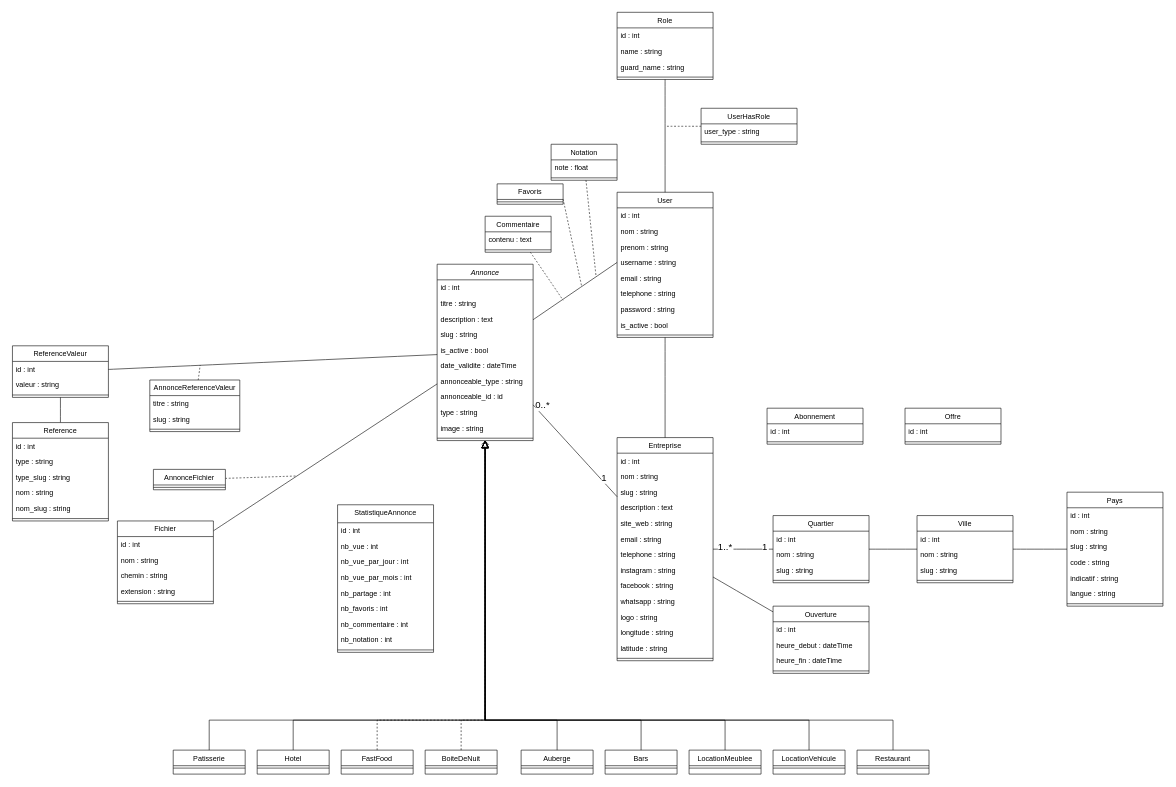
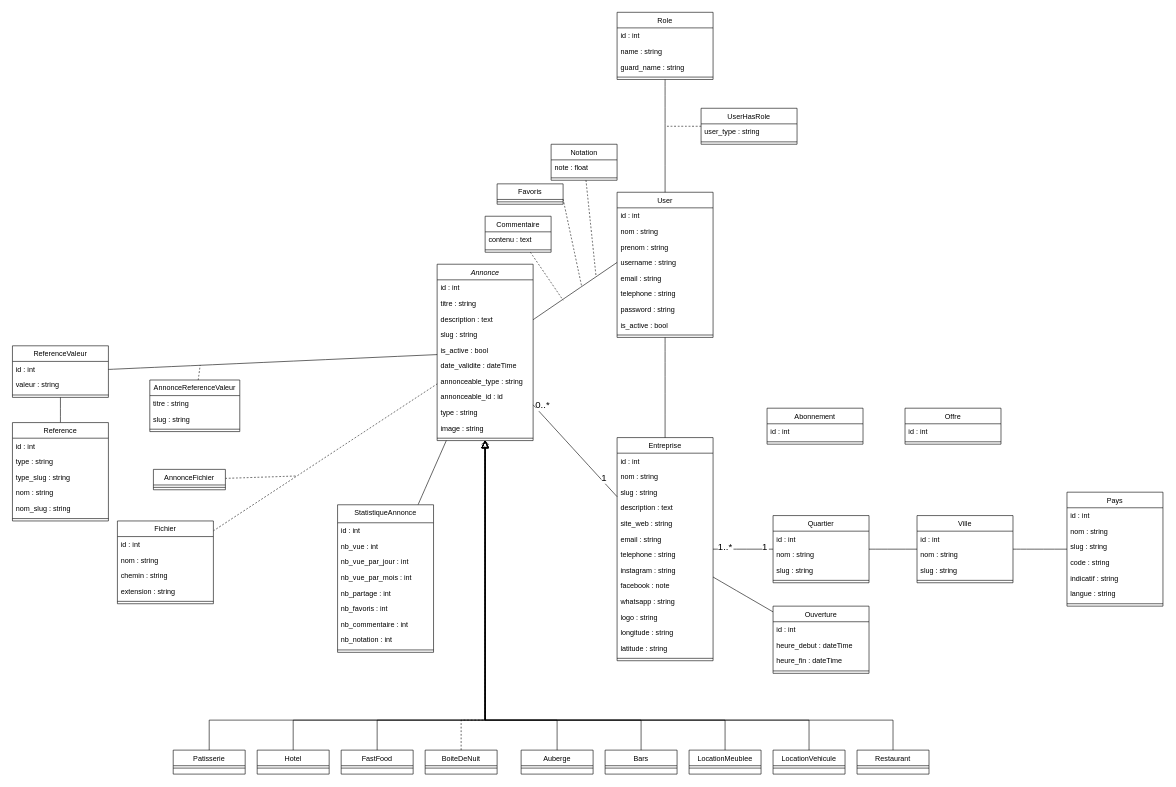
(325, 458) -> (325, 458)
none -> (432, 473)
(651, 586) -> (648, 586)
(377, 736) -> (377, 736)
